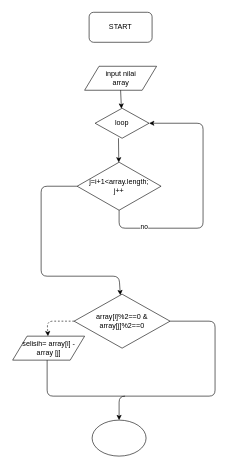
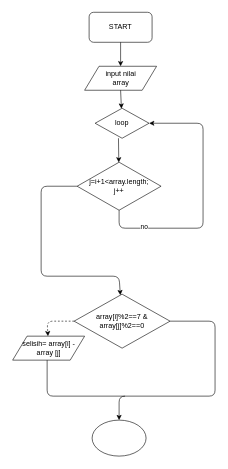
none -> (121, 52)
(122, 321) -> (122, 321)
